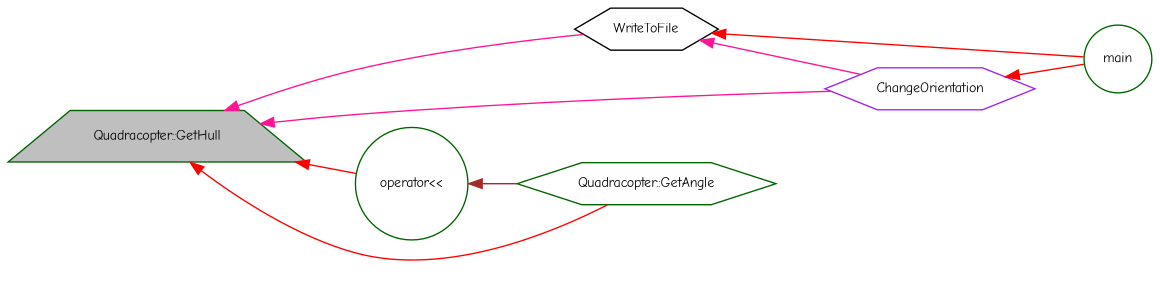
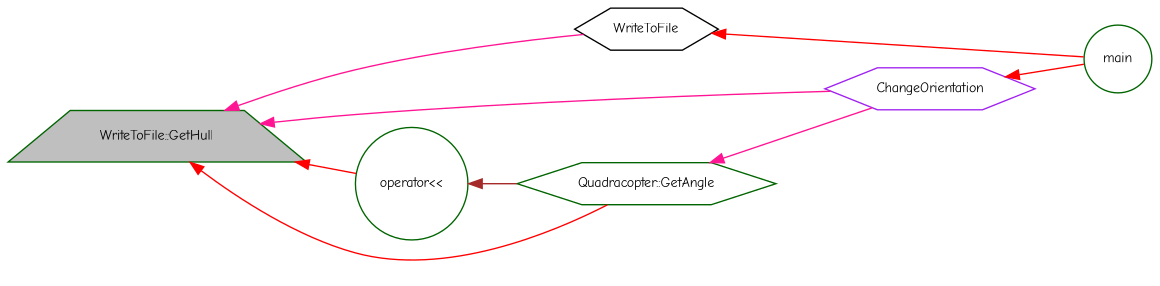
(787, 59) -> (798, 133)
(157, 136) -> (157, 136)
